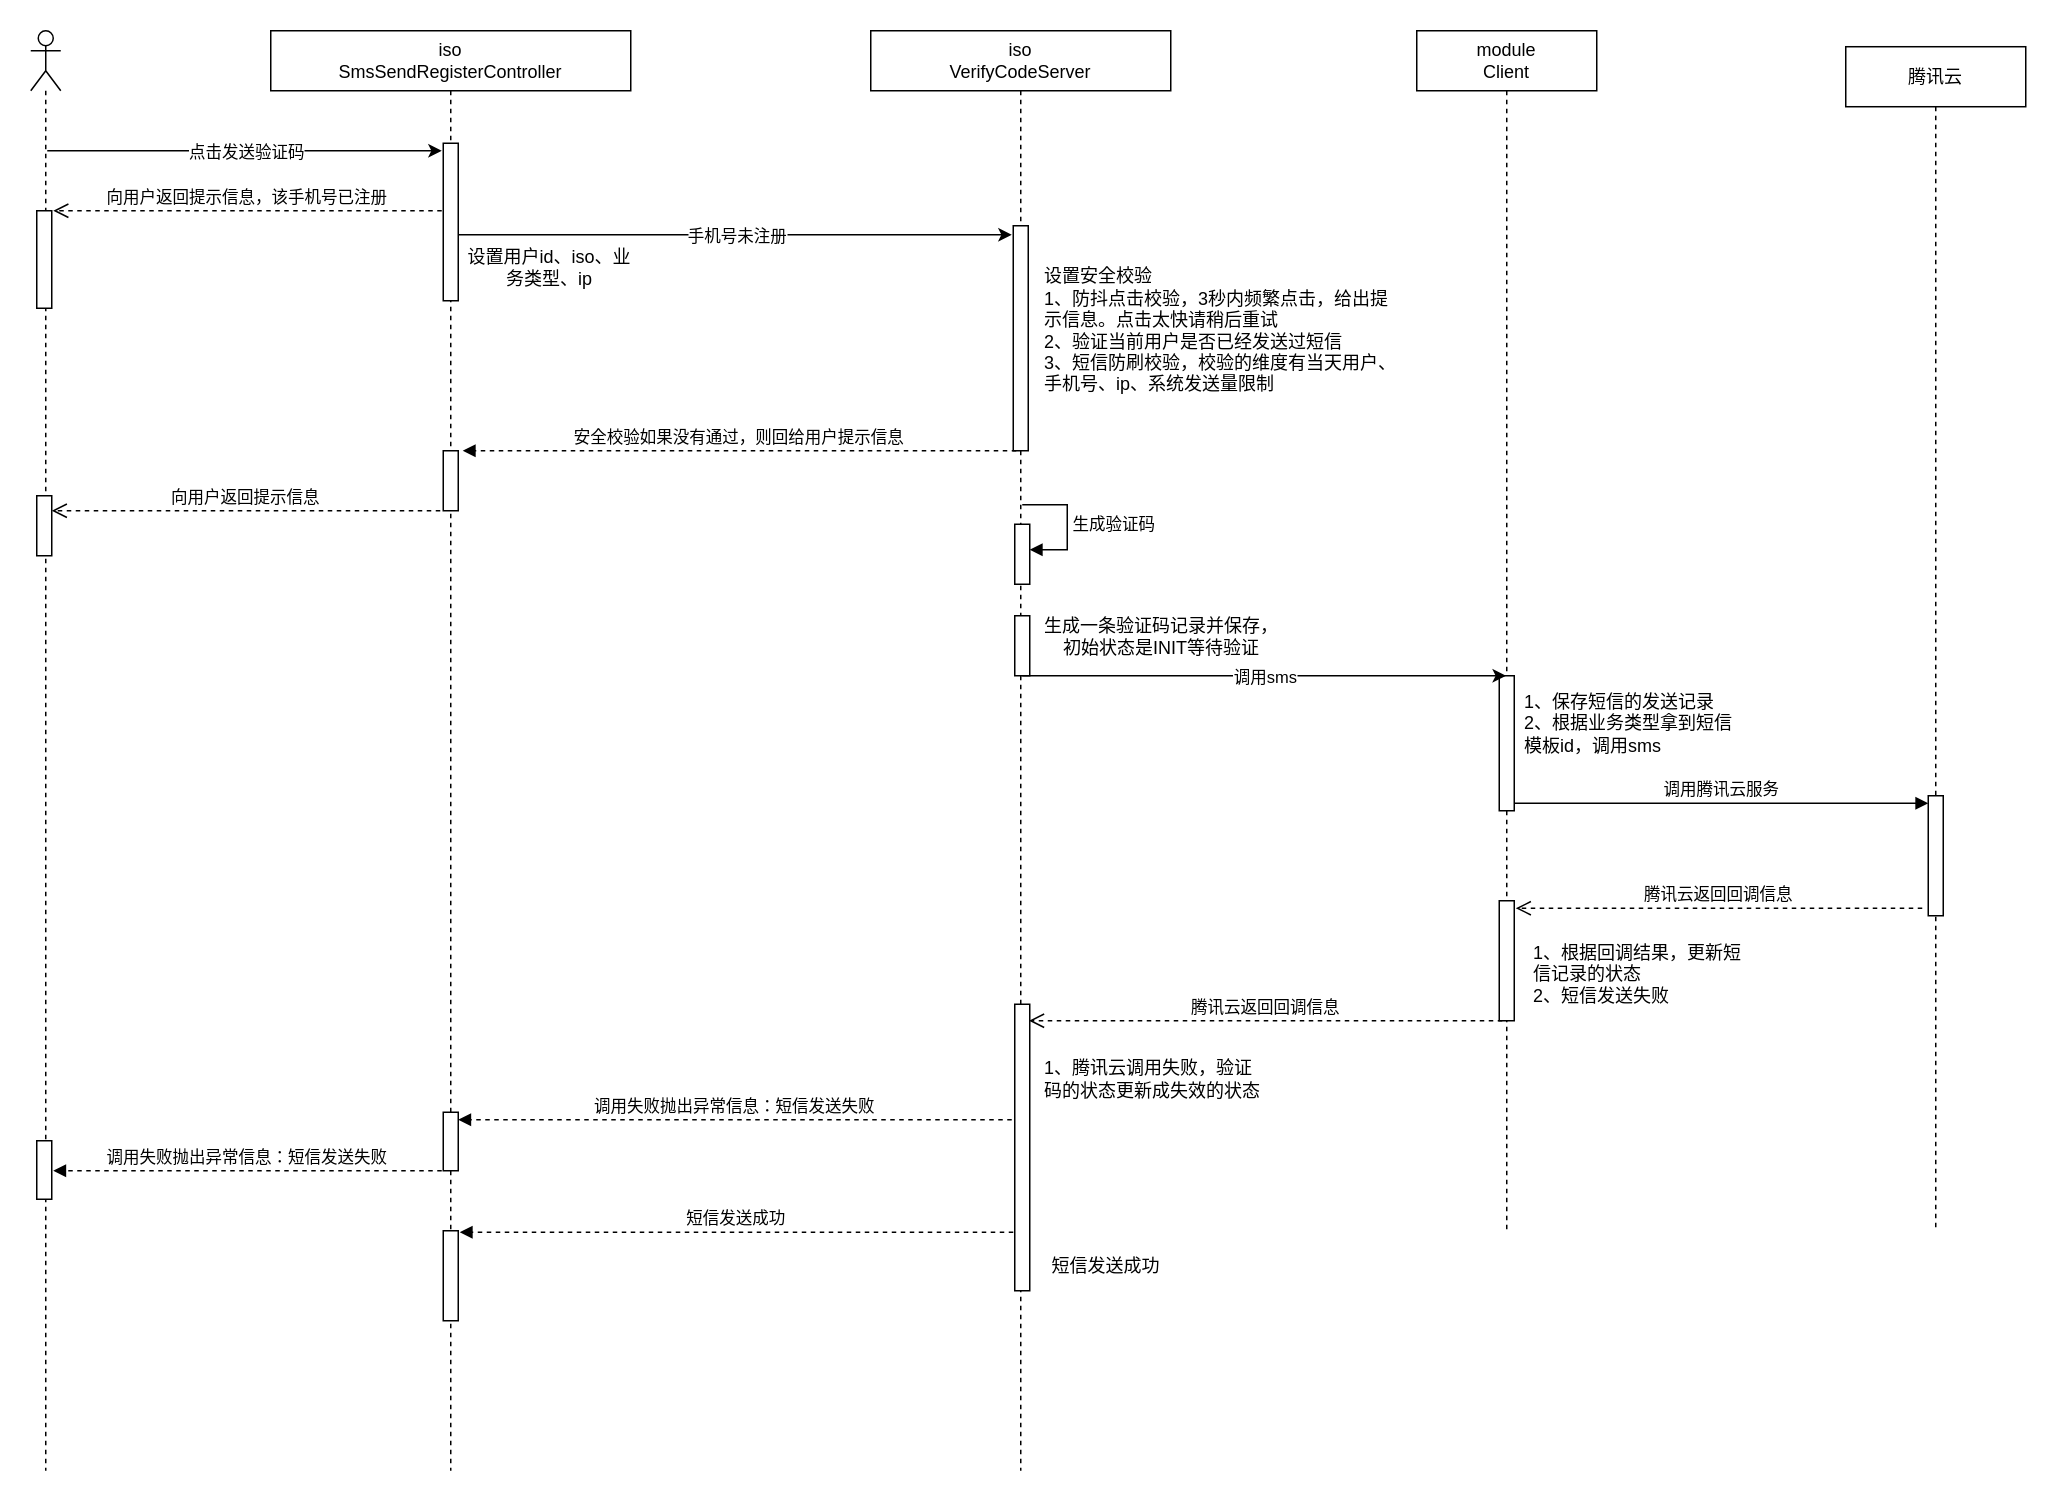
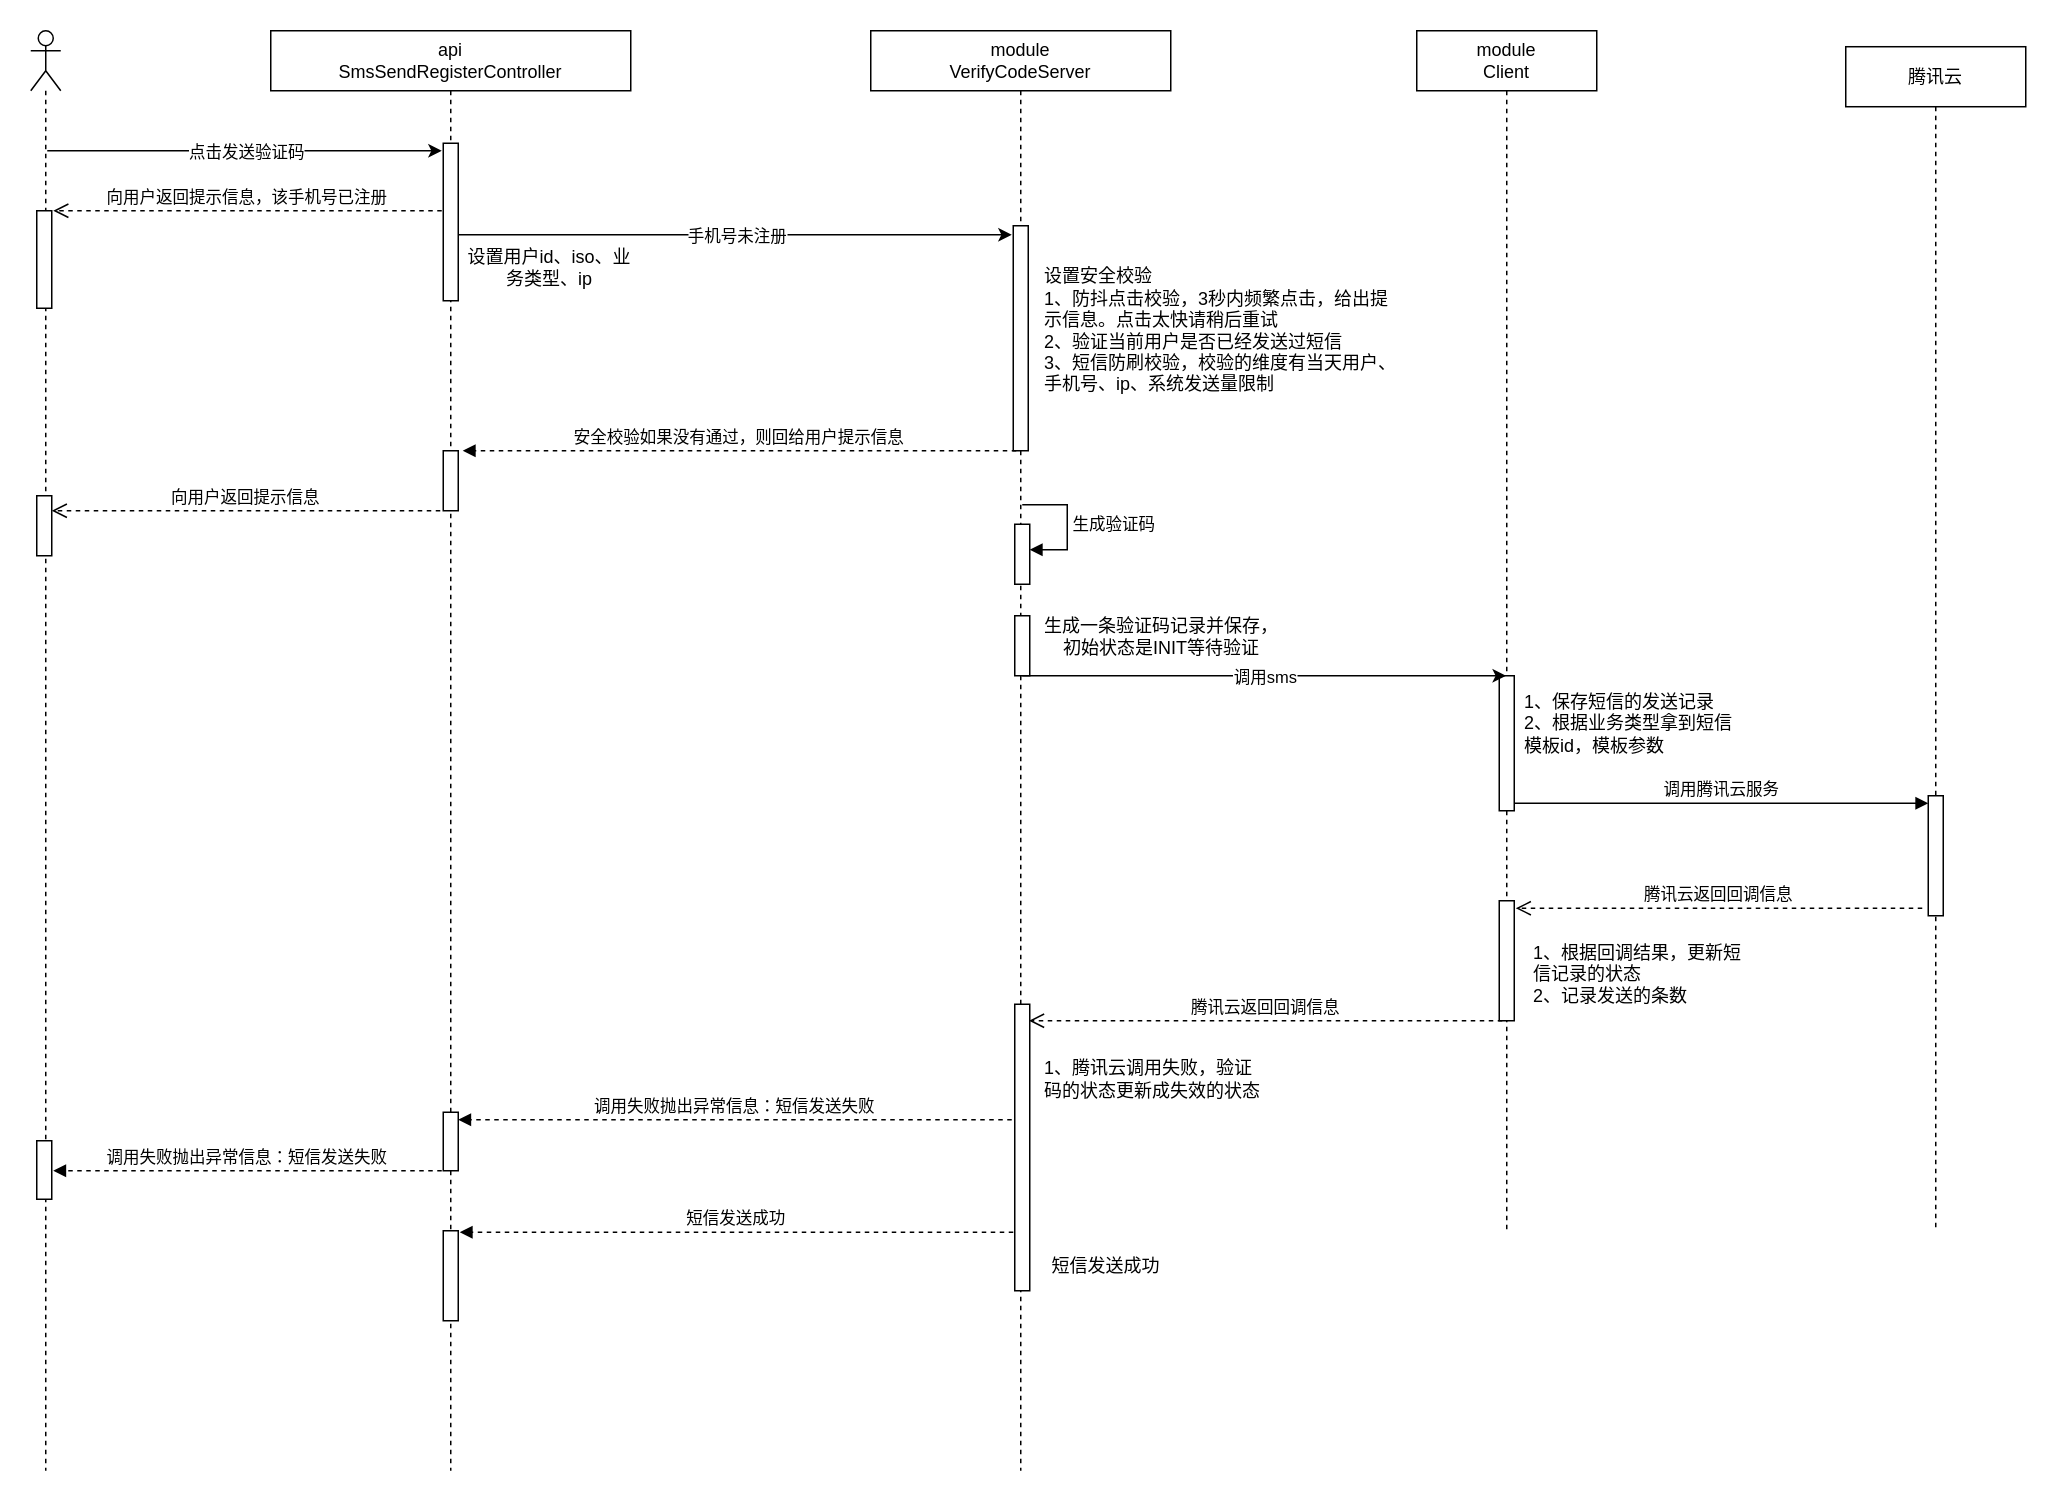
(451, 61) -> (451, 61)
(1021, 61) -> (1021, 61)
(1636, 724) -> (1636, 724)
(1645, 974) -> (1645, 974)
